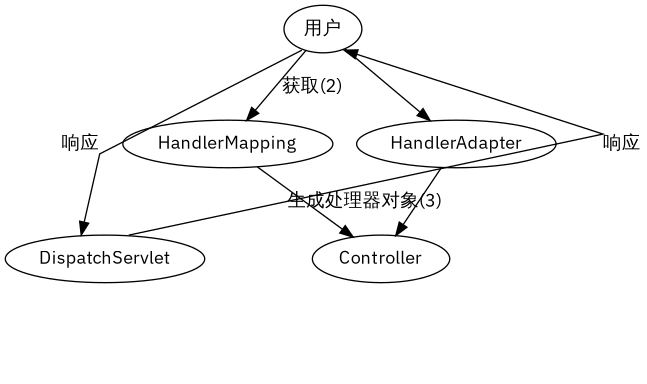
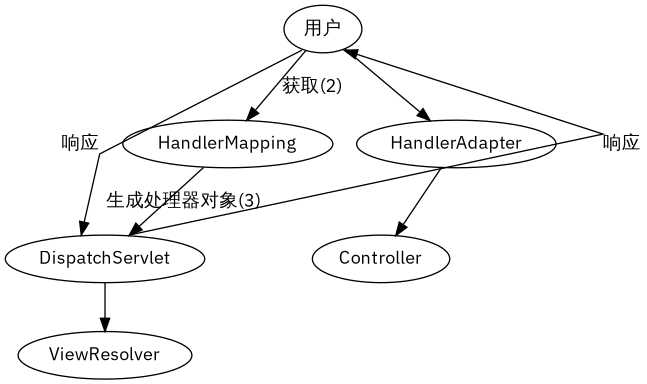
(291, 192) -> (171, 197)
none -> (105, 355)
